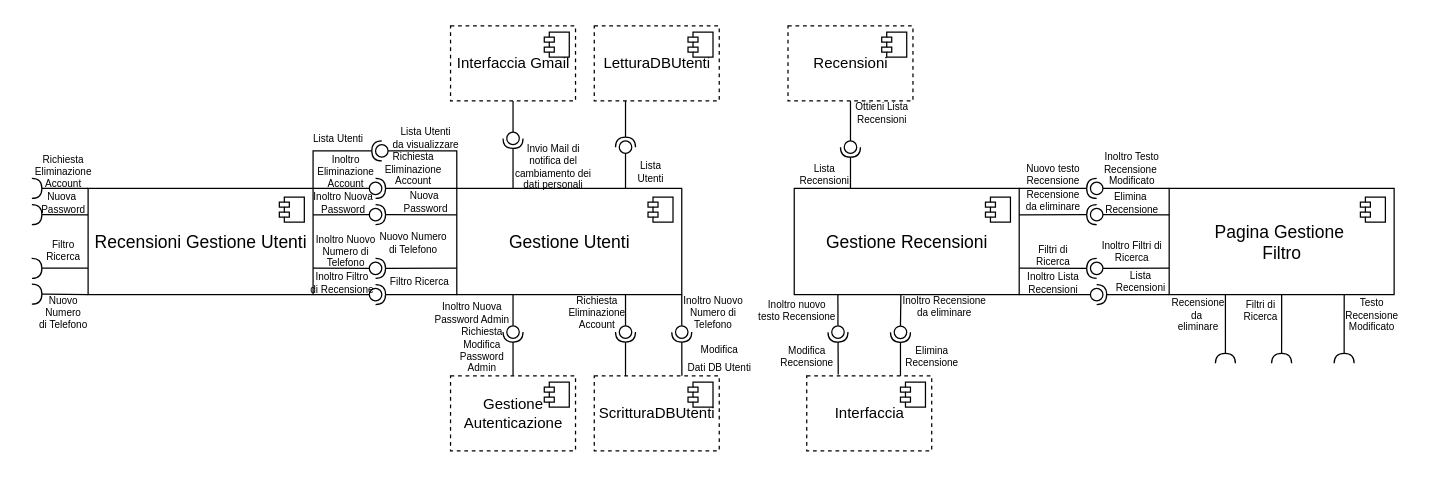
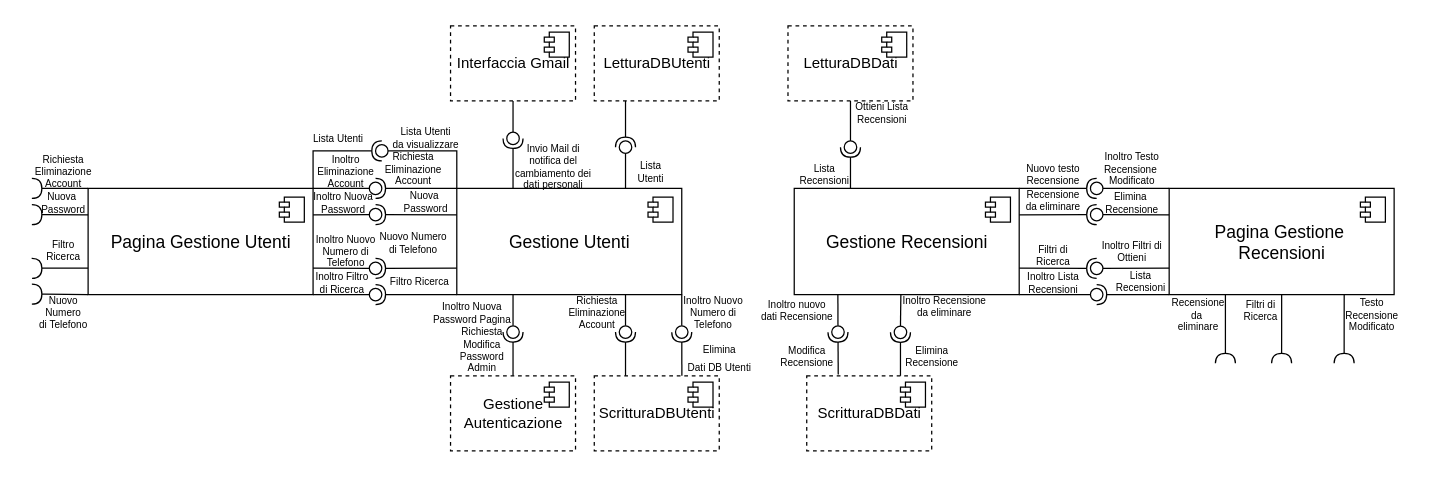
(851, 63) -> (851, 63)
(201, 242) -> (201, 242)
(1283, 242) -> (1283, 242)
(1133, 252) -> (1133, 252)
(343, 283) -> (343, 283)
(798, 311) -> (798, 311)
(473, 313) -> (473, 313)
(720, 357) -> (720, 357)
(870, 413) -> (870, 413)
